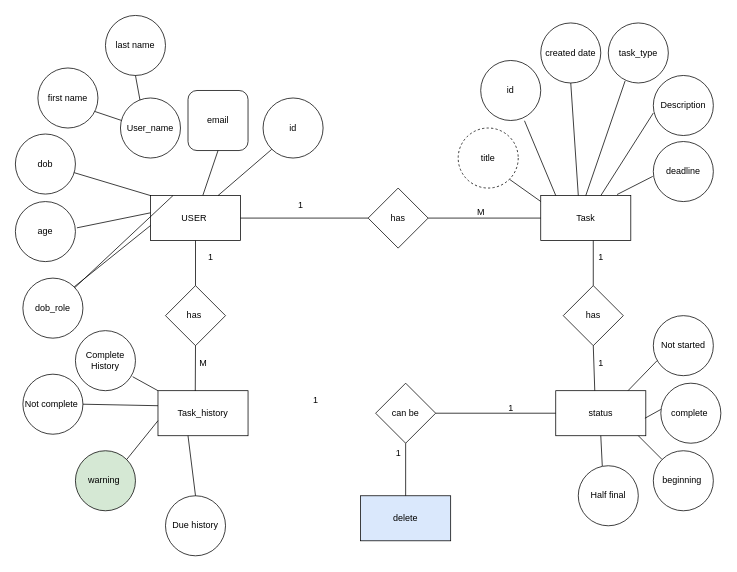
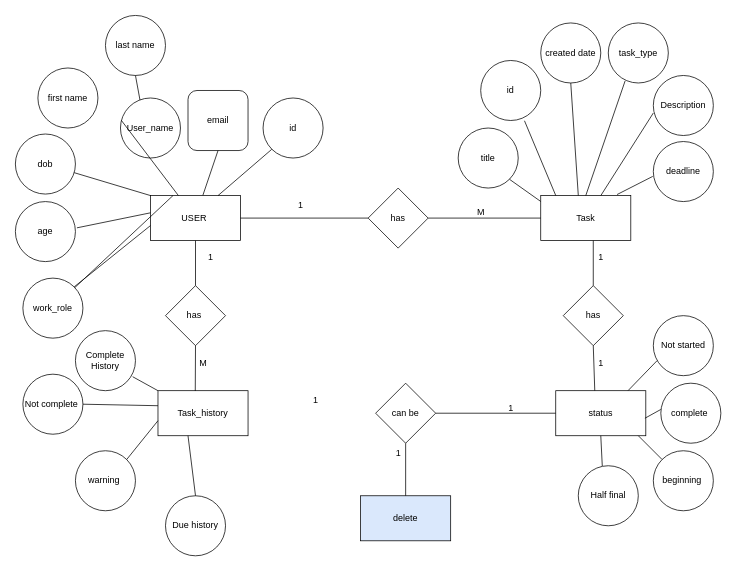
(109, 116) -> (150, 158)
(488, 158) -> (488, 158)
(53, 308) -> (53, 308)
(105, 480) -> (105, 480)
